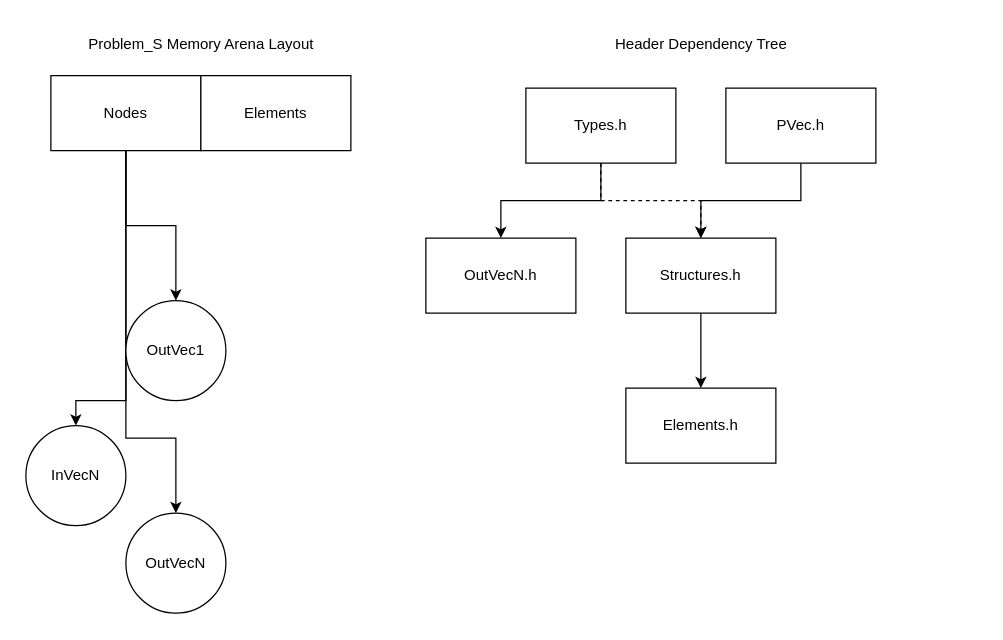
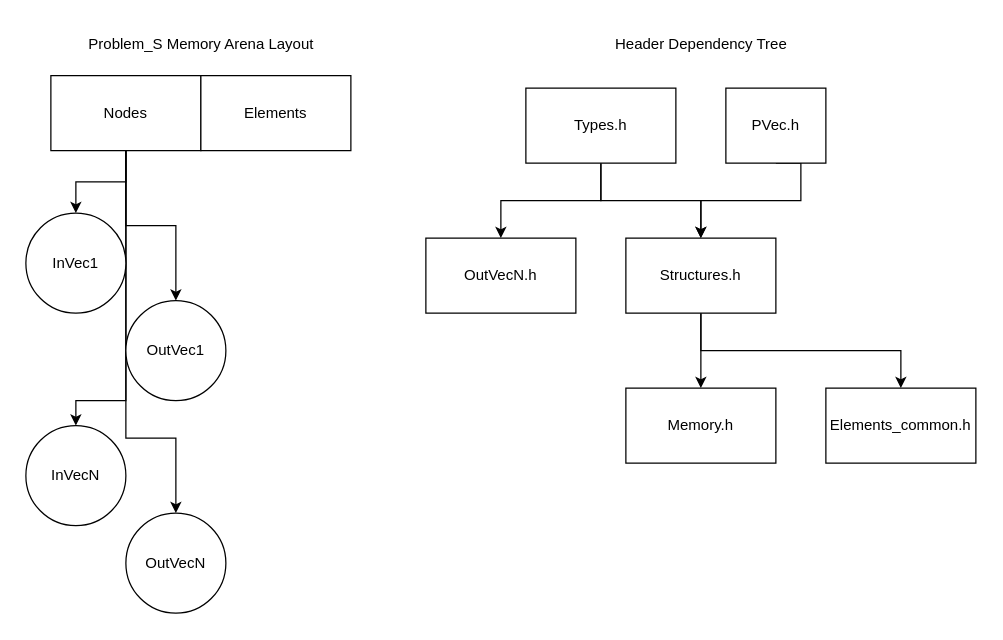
(801, 126) -> (776, 126)
none -> (88, 182)
(650, 201) -> (650, 201)
none -> (76, 263)
none -> (816, 351)
(701, 426) -> (701, 426)
none -> (901, 426)
